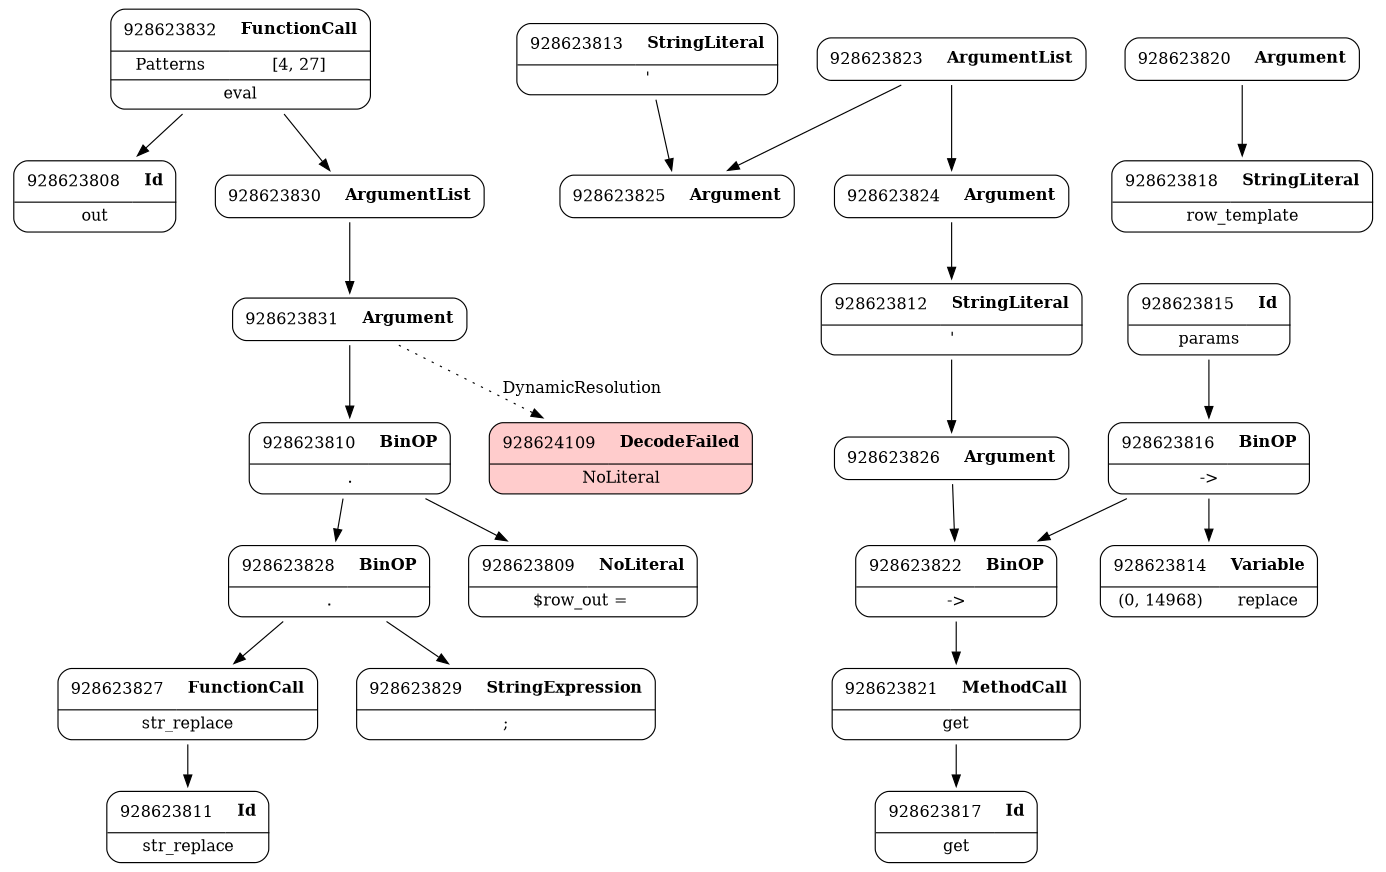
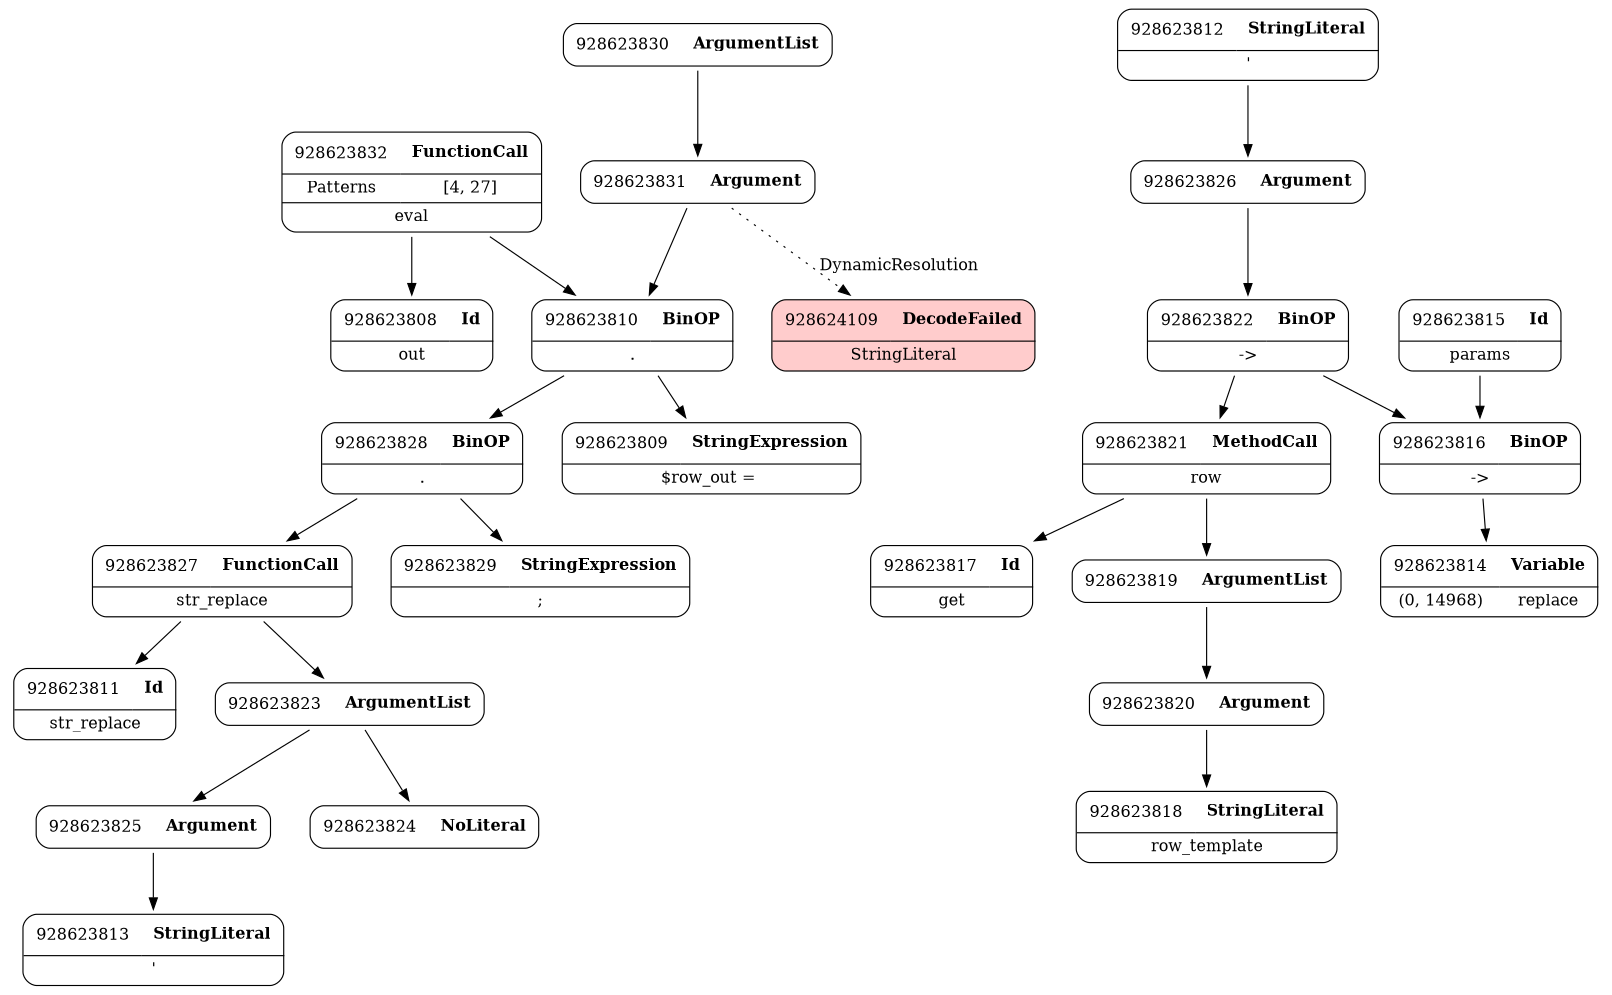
(663, 129) -> (153, 875)
(303, 138) -> (528, 263)
(1010, 195) -> (484, 826)
(952, 245) -> none
(621, 478) -> (904, 355)
(1088, 517) -> (1359, 394)
(642, 565) -> (770, 442)
none -> (1207, 581)
none -> (289, 646)
(956, 724) -> (1207, 478)
